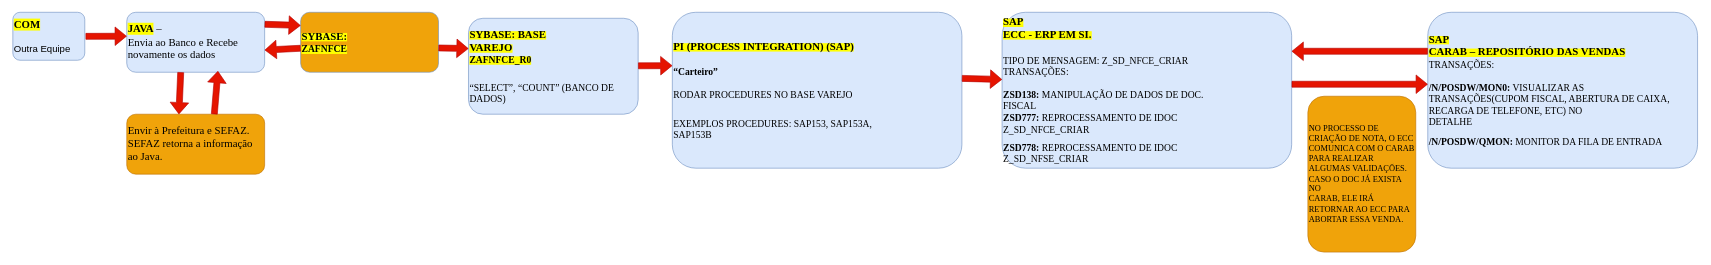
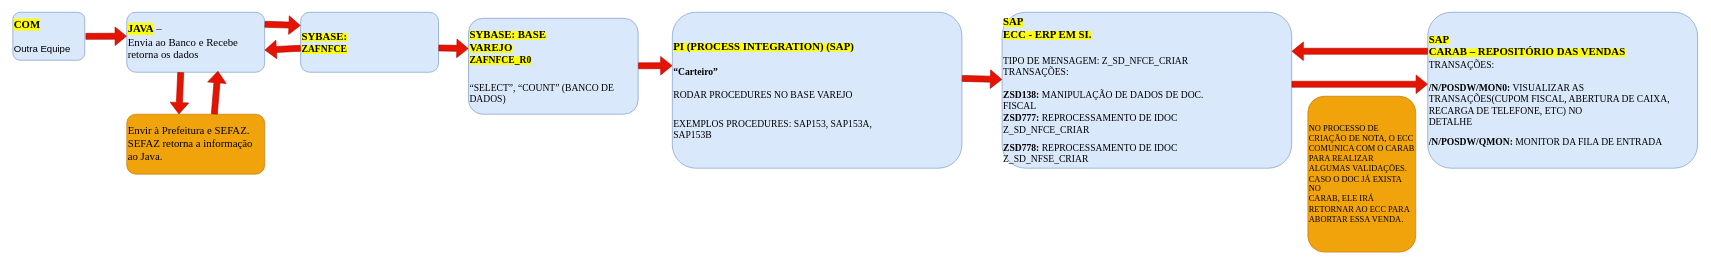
(196, 42) -> (196, 42)
(369, 42) -> (369, 42)
